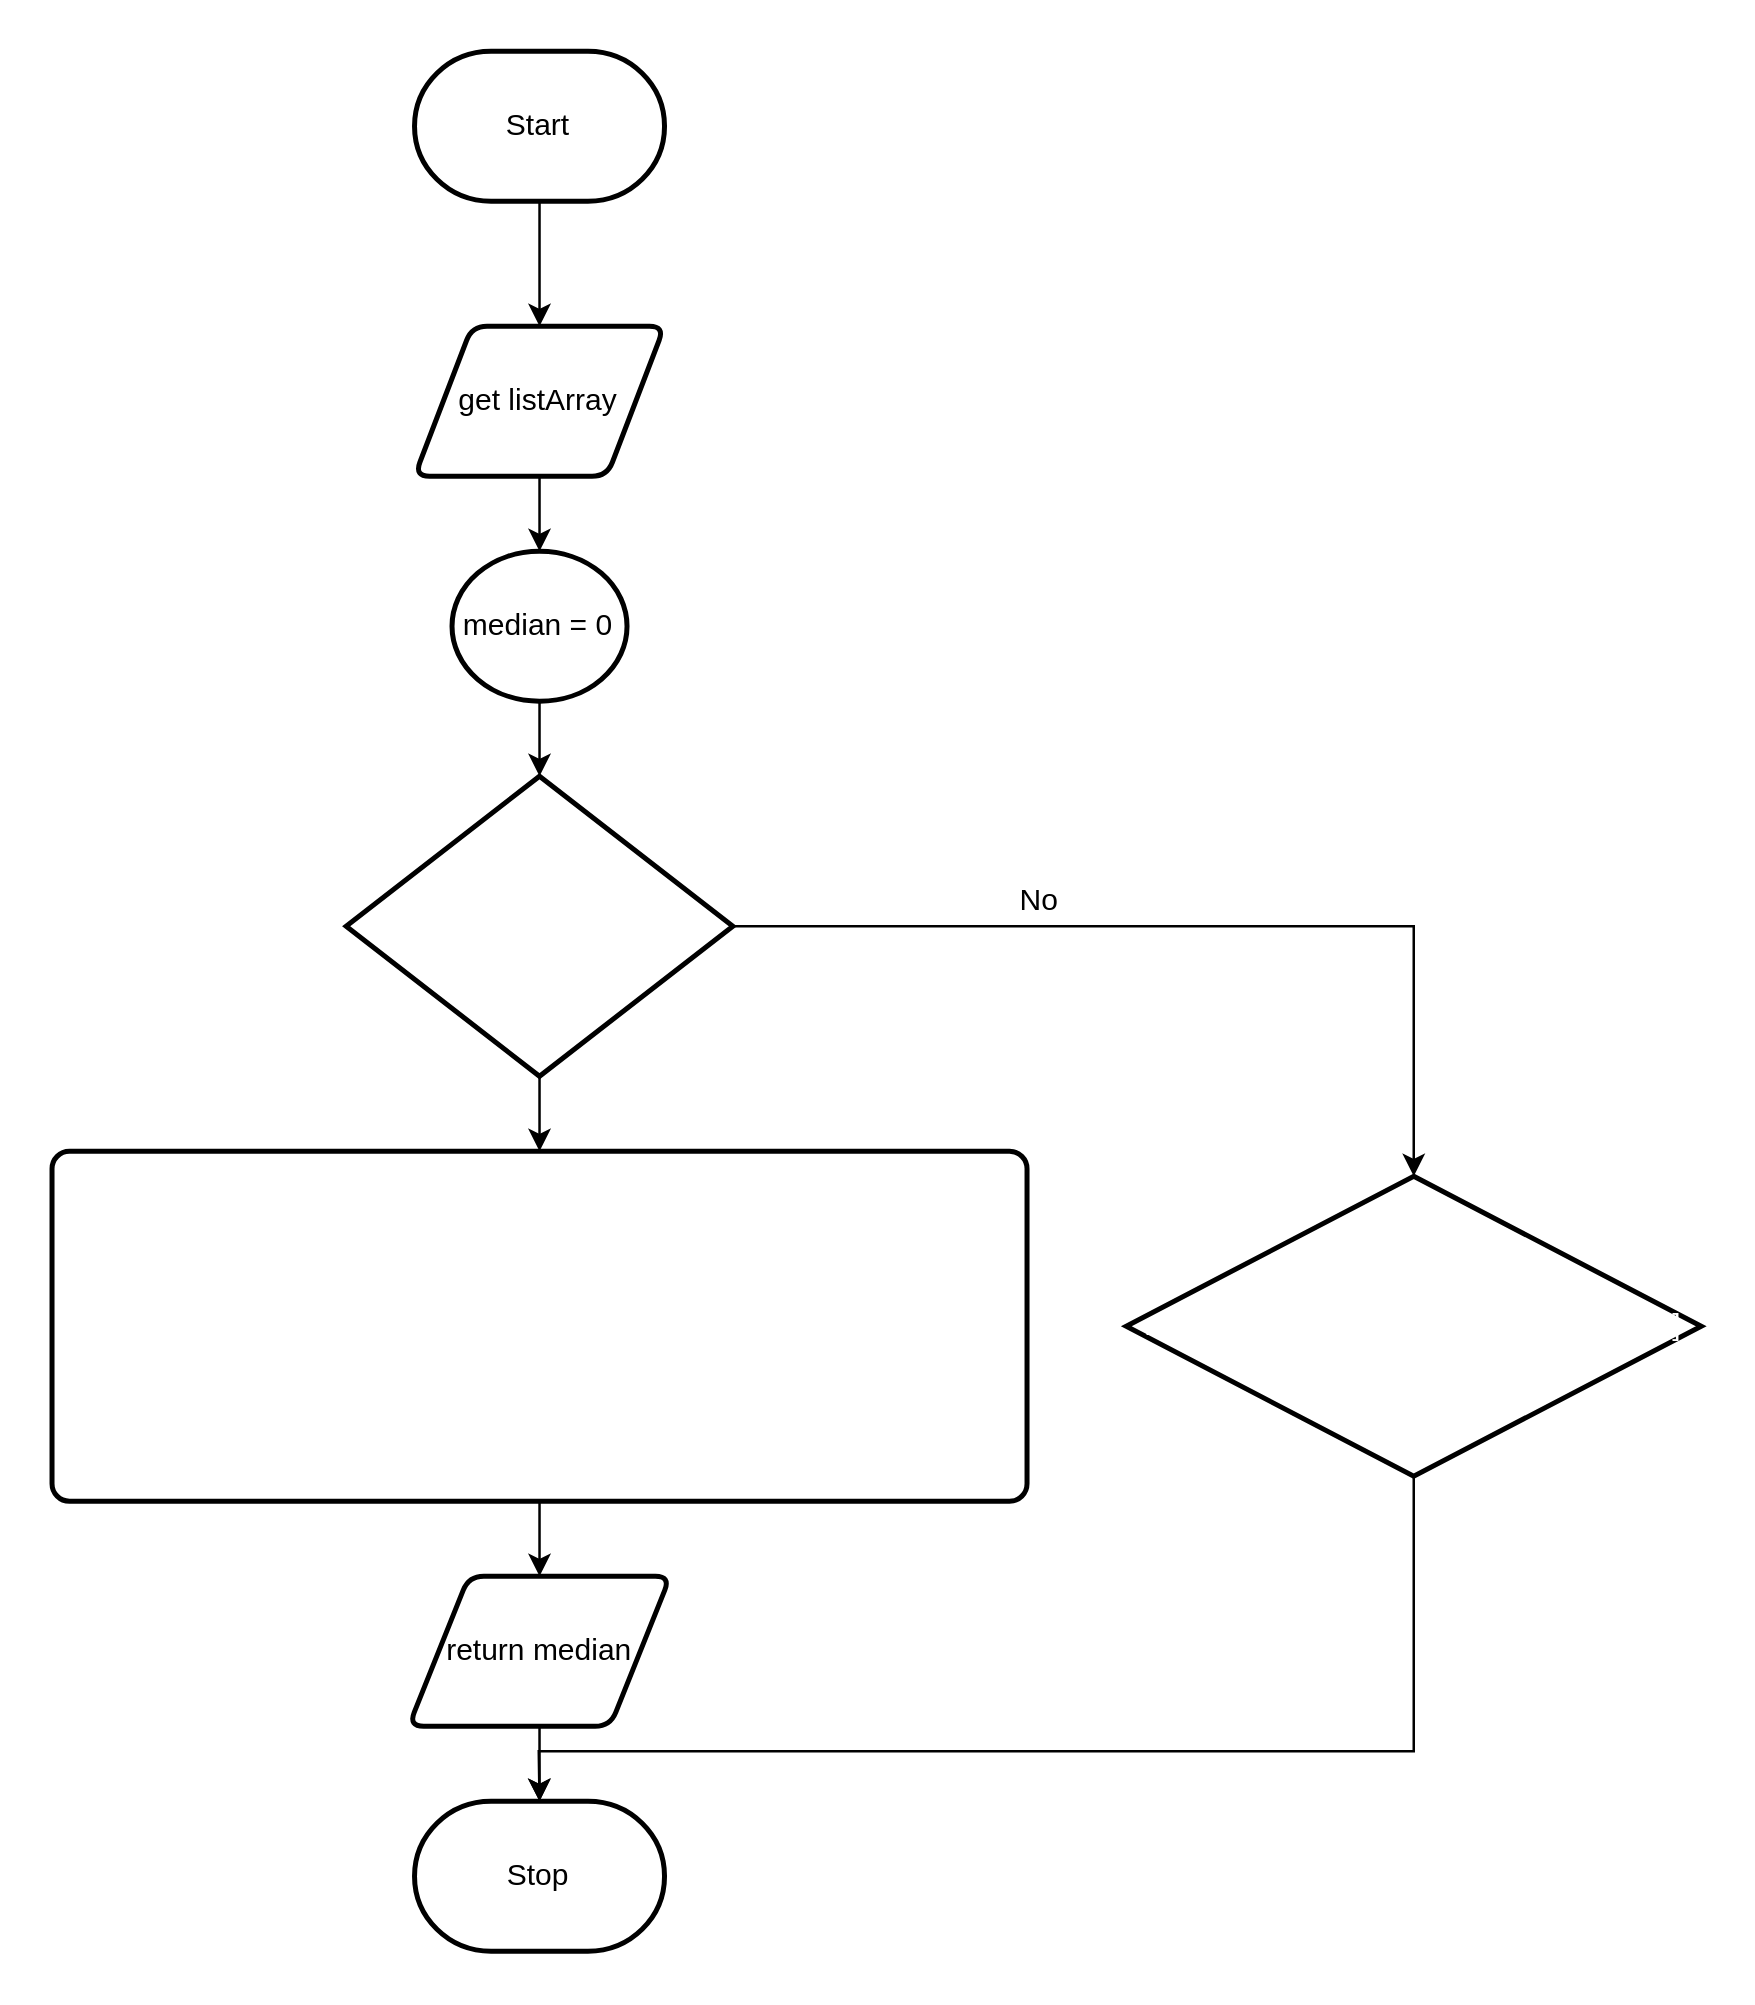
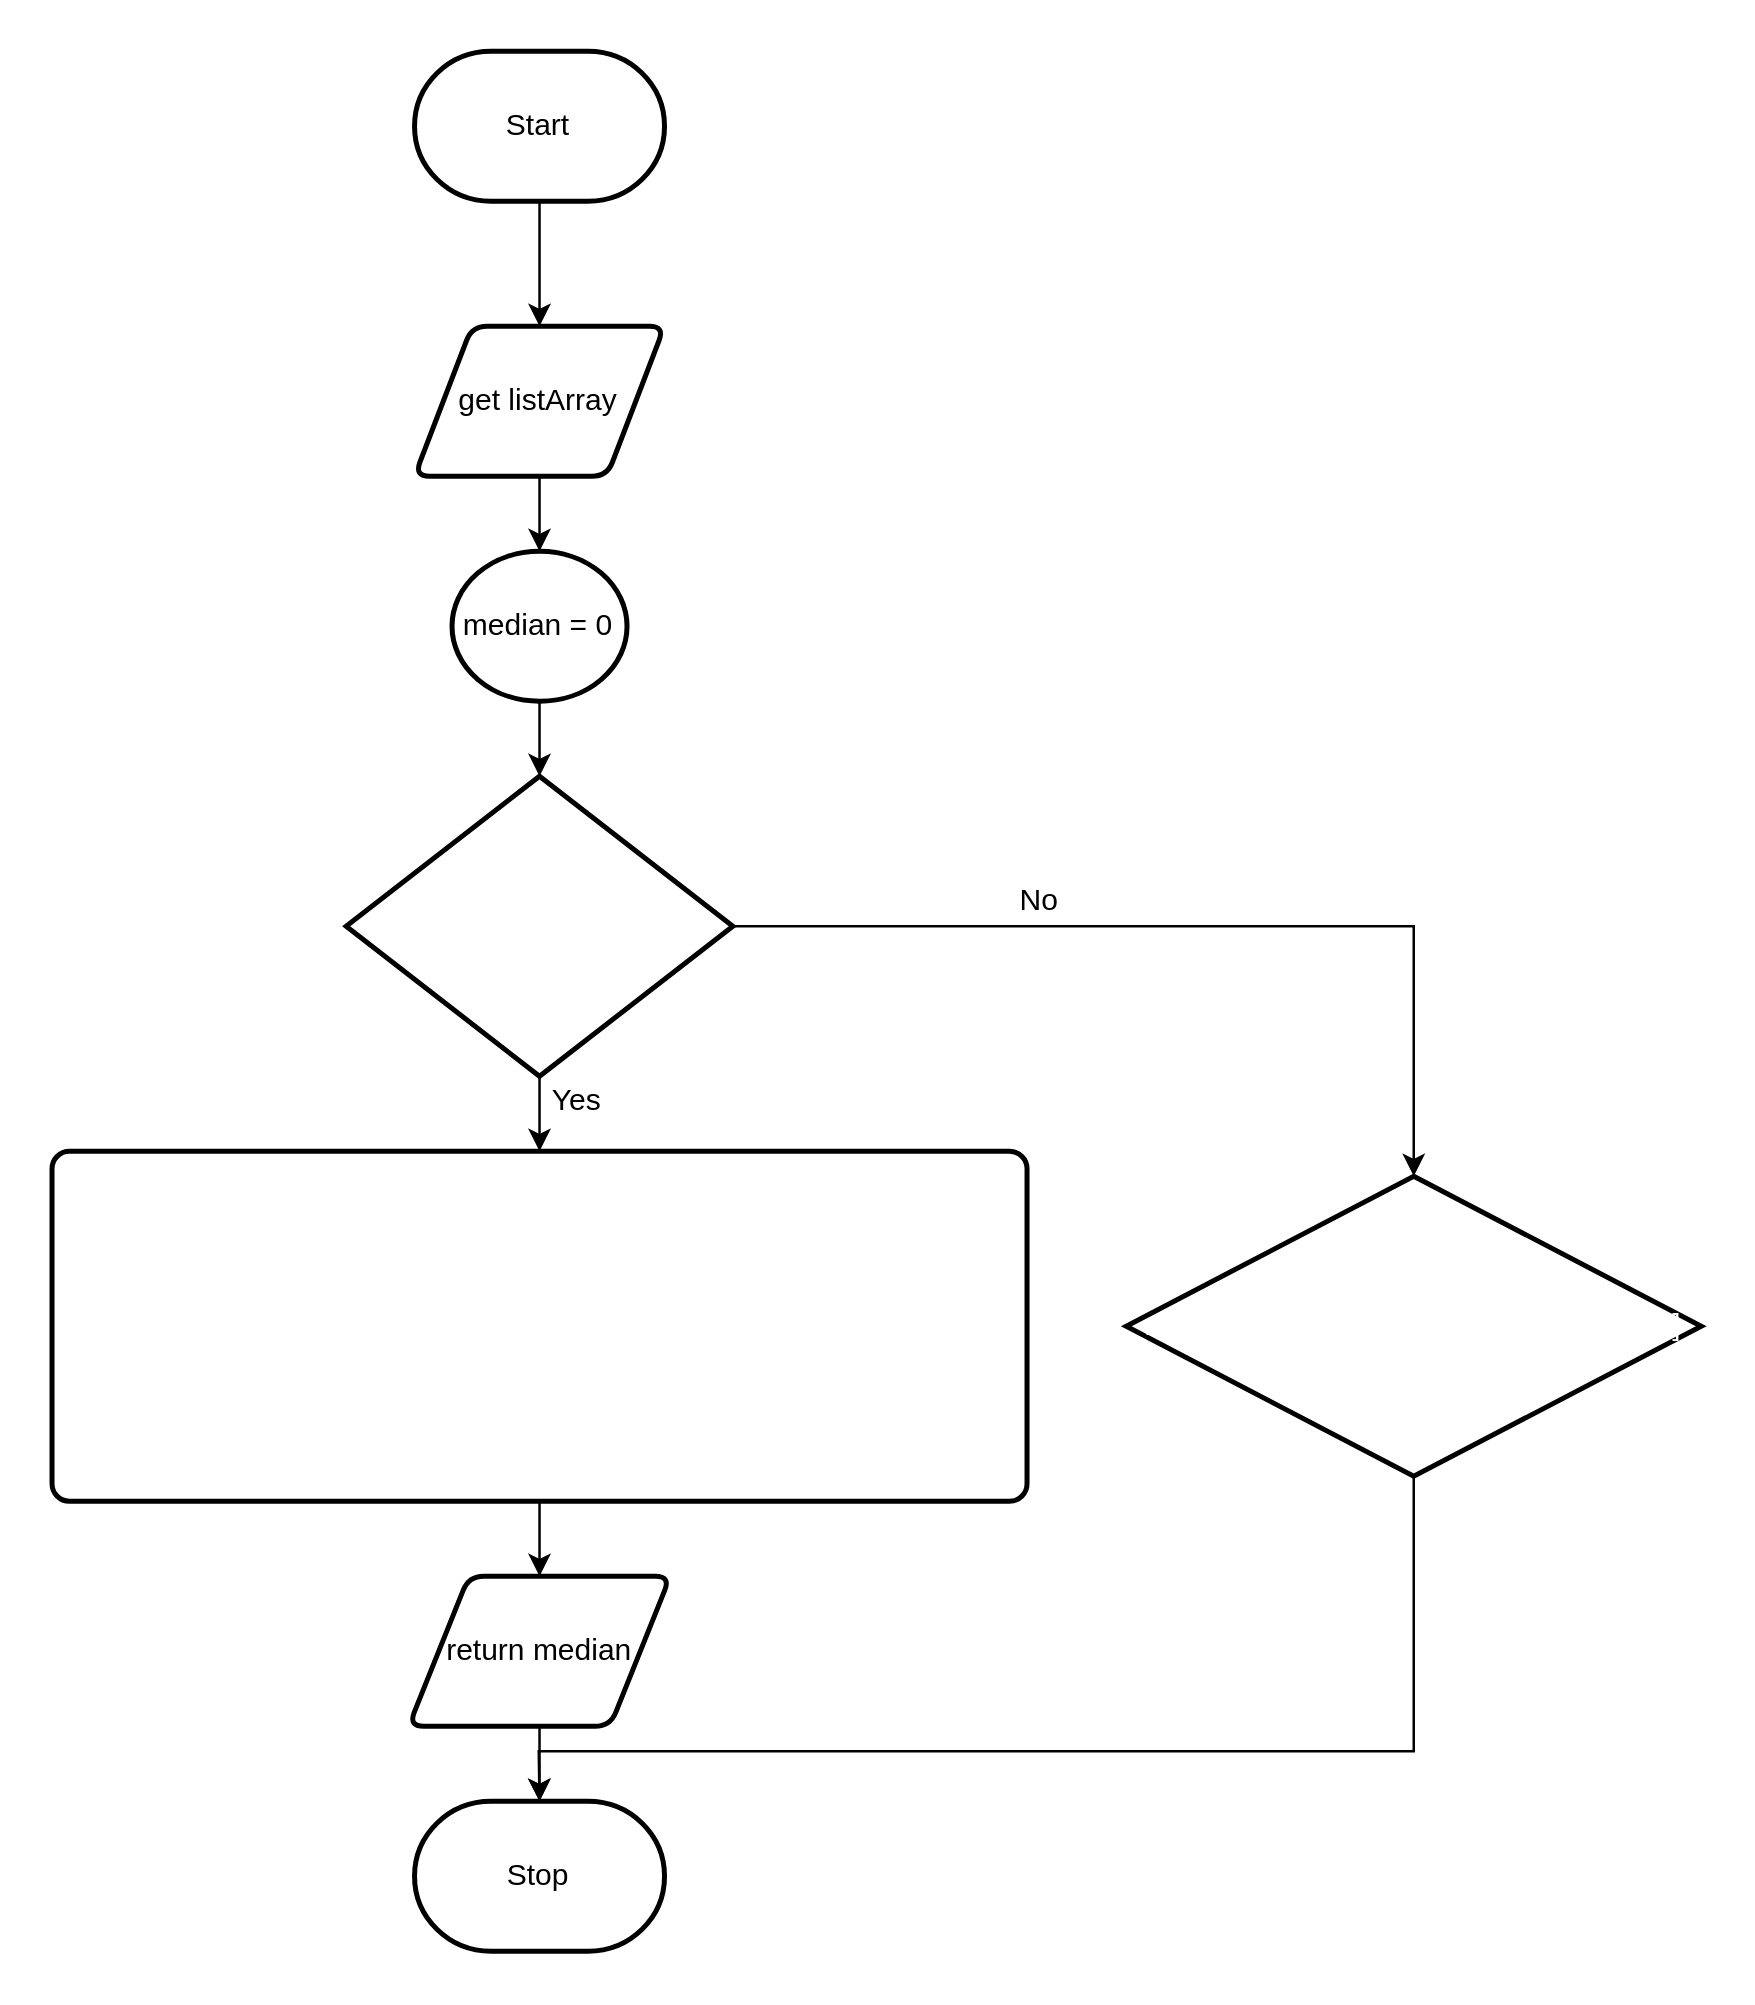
none -> (577, 1101)
